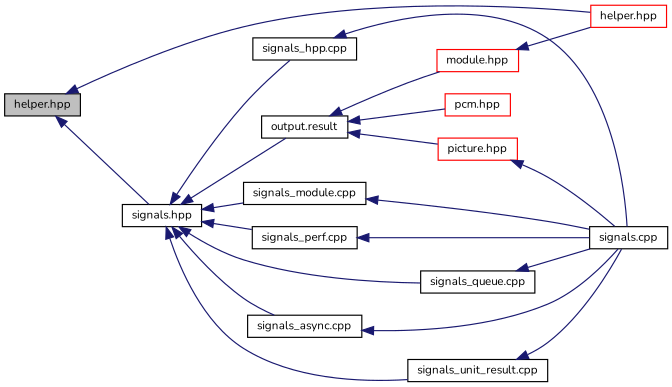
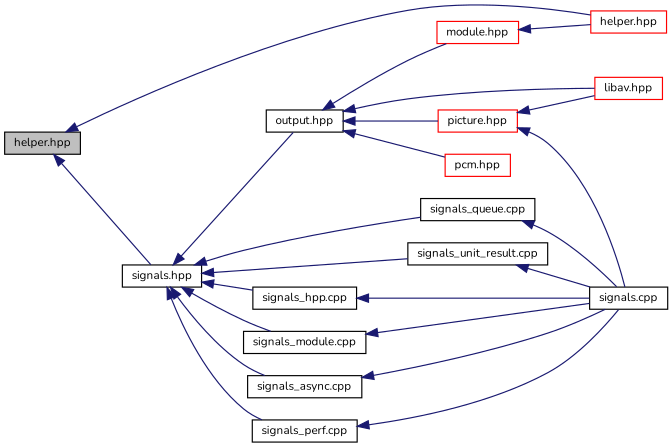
none -> (629, 88)
(305, 127) -> (305, 121)
